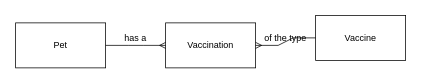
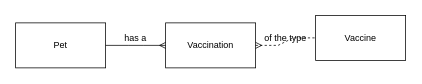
(284, 42) -> (284, 42)
